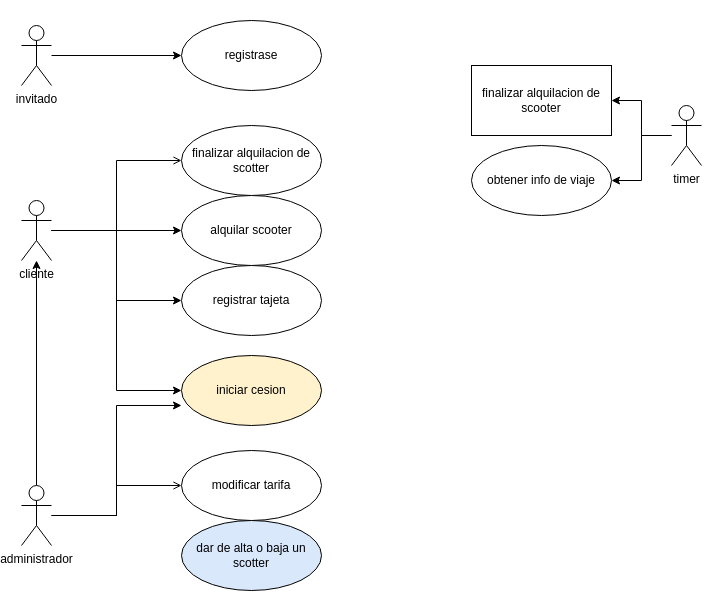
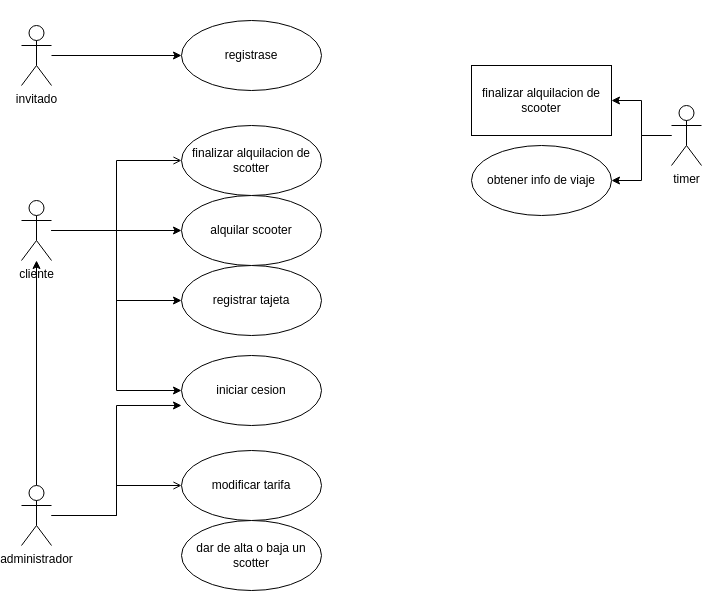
(252, 391) -> (252, 391)
(252, 556) -> (252, 556)
